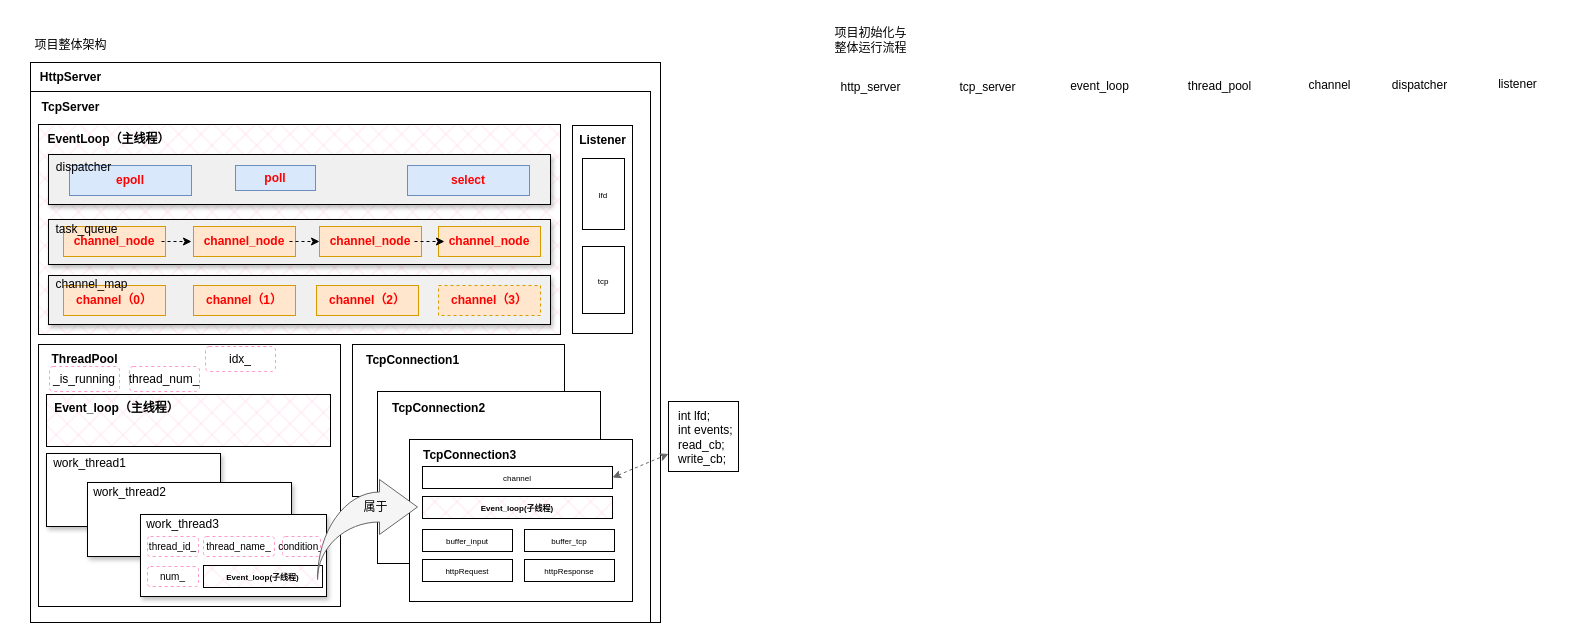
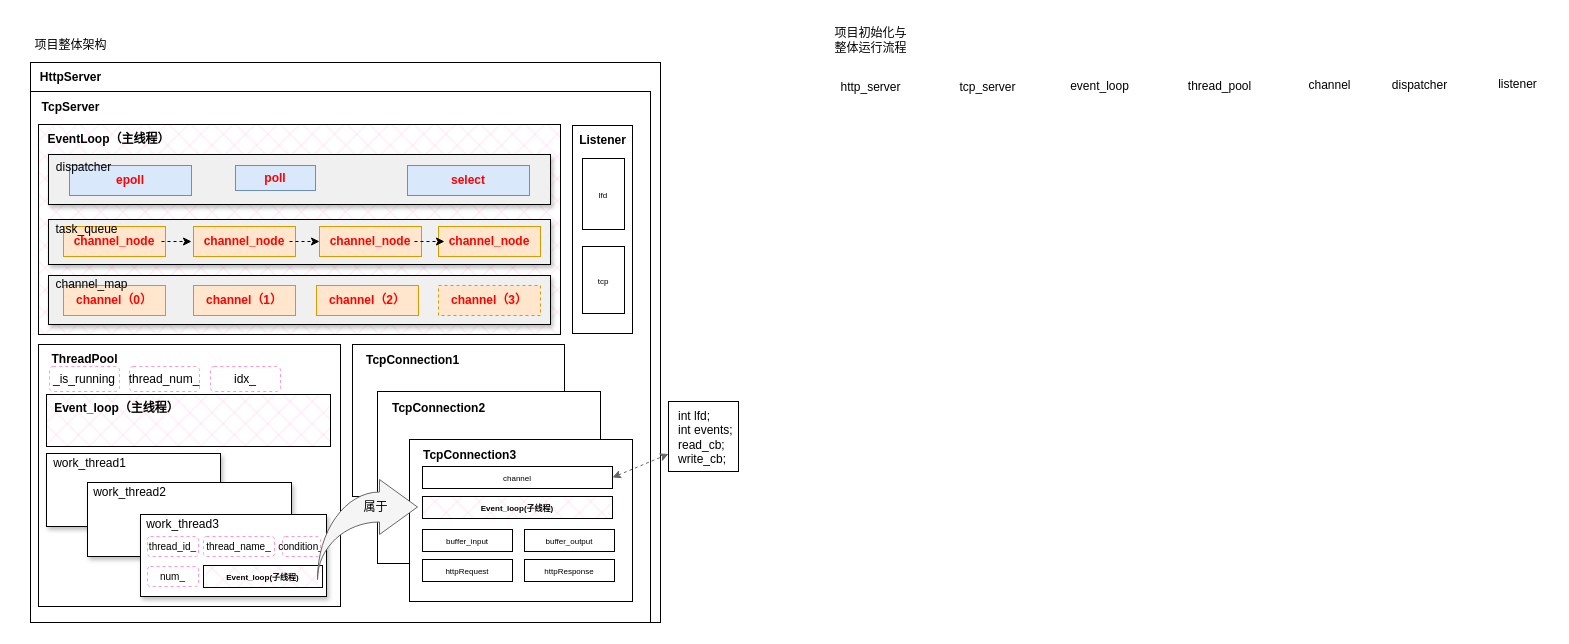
(241, 359) -> (246, 379)
(570, 541) -> (570, 541)
